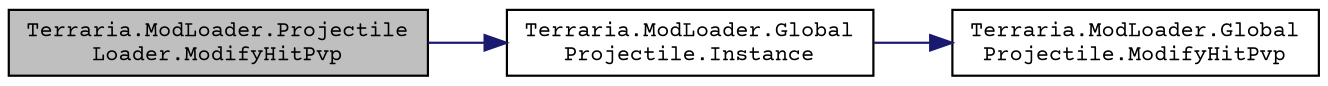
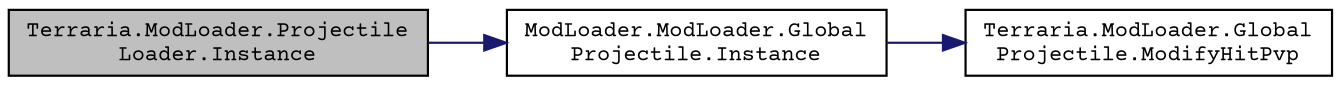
(218, 43) -> (218, 43)
(690, 43) -> (697, 43)
